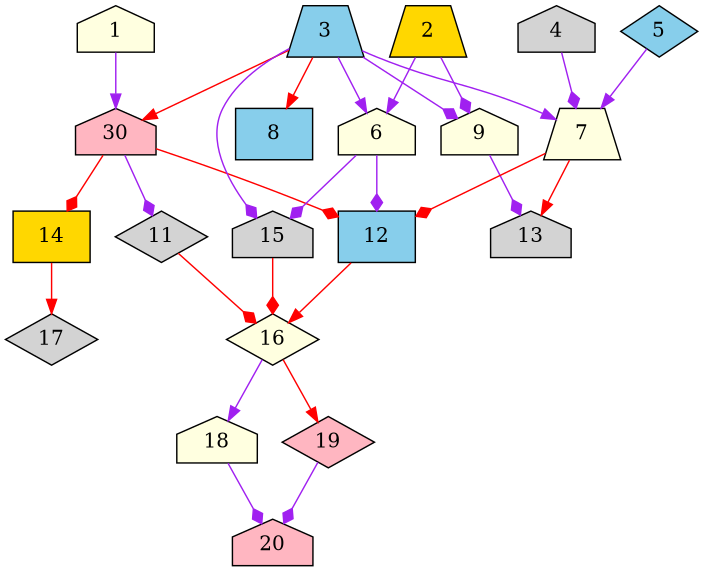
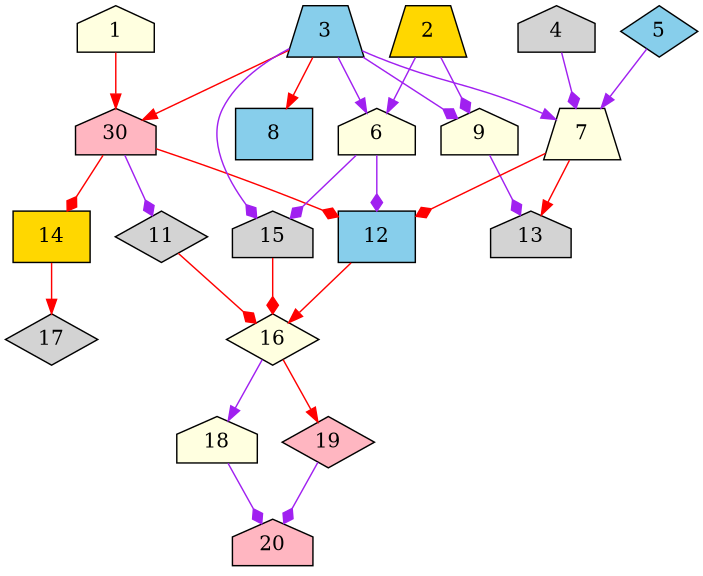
(116, 73) -> (116, 73)
